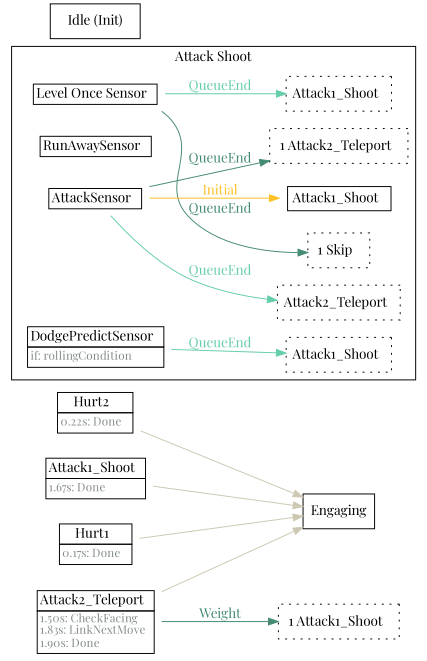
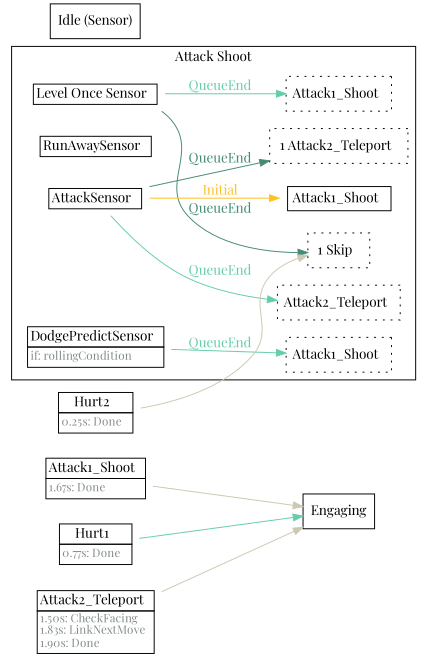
(95, 21) -> (95, 21)
(91, 422) -> (92, 422)
(217, 462) -> (250, 358)
(216, 528) -> (216, 528)
(92, 554) -> (92, 554)
(339, 622) -> none
